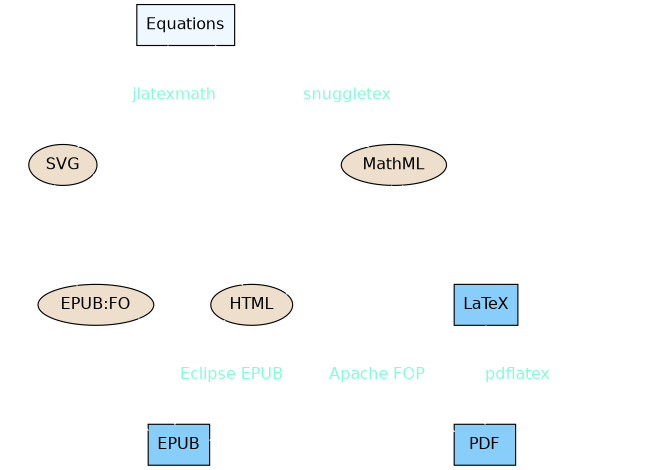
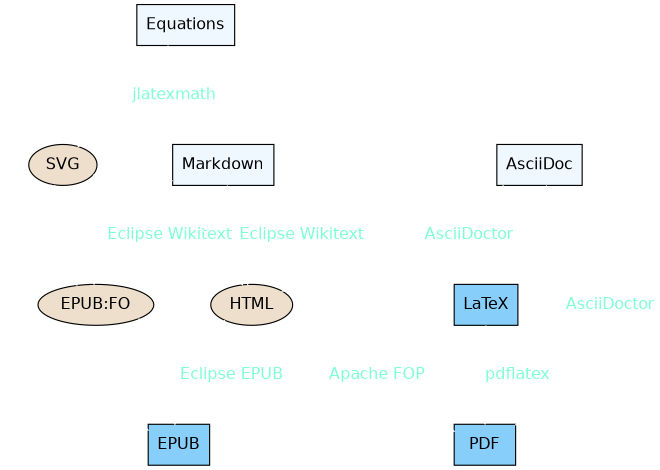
none -> (223, 165)
(394, 165) -> none
none -> (540, 165)
